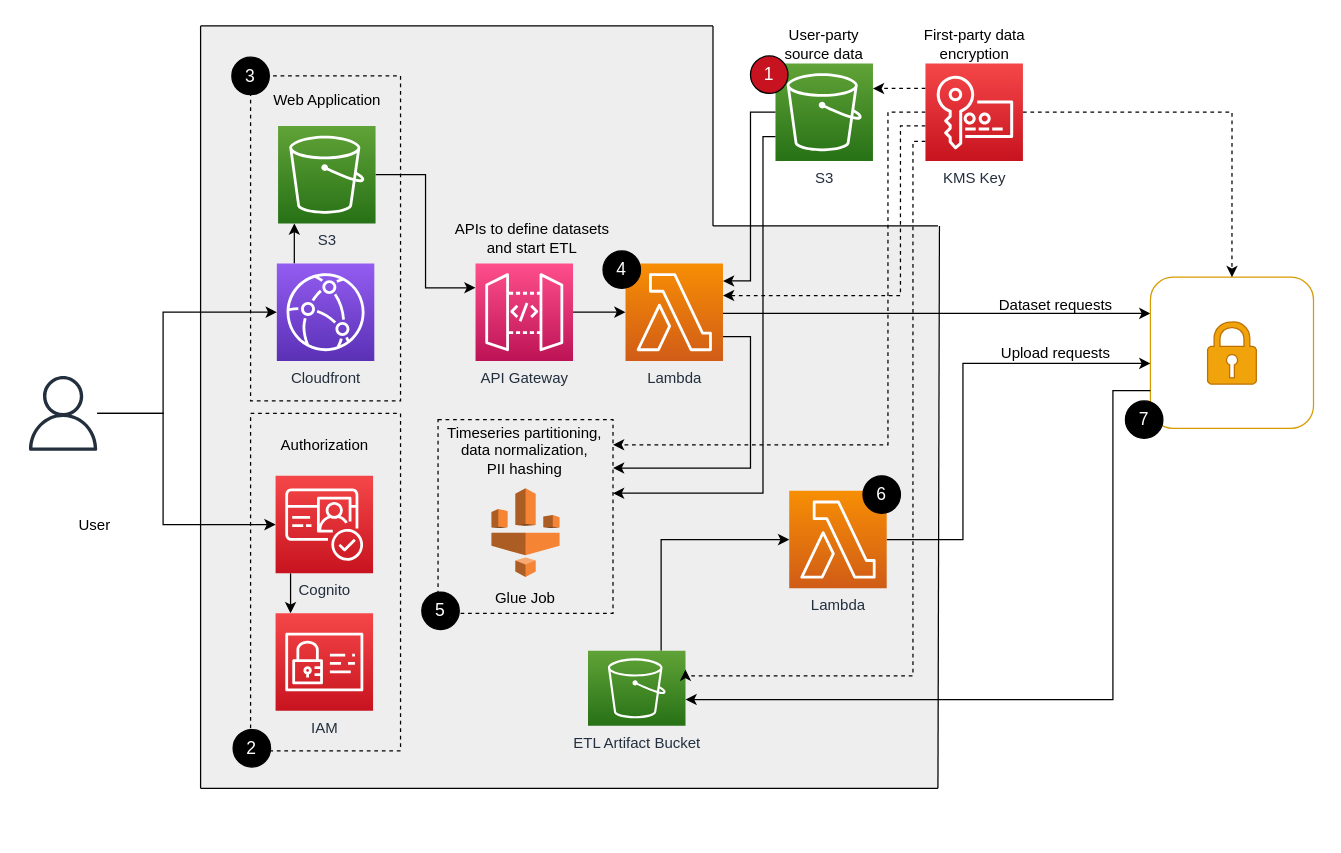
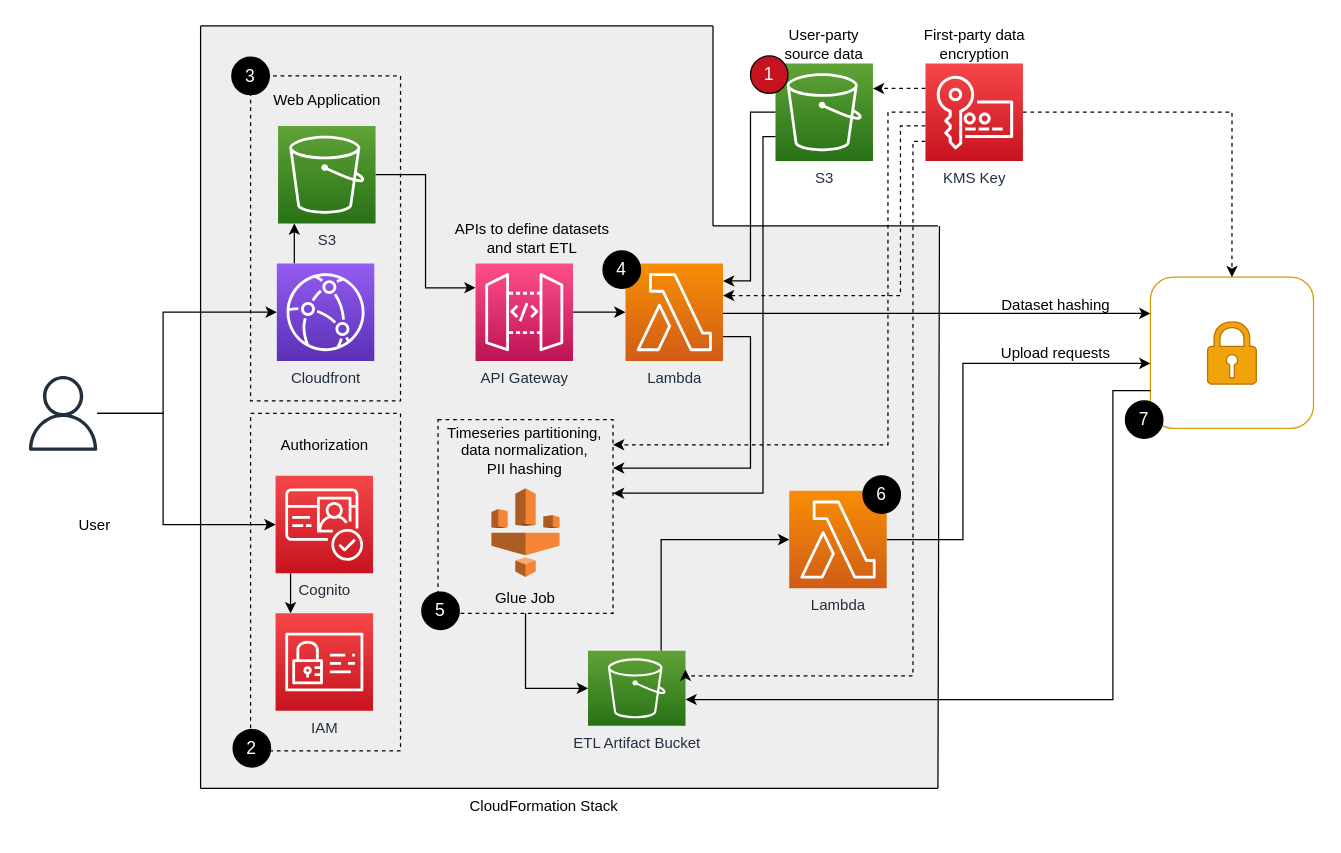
(1056, 315) -> (1056, 315)
none -> (526, 677)
none -> (544, 807)
